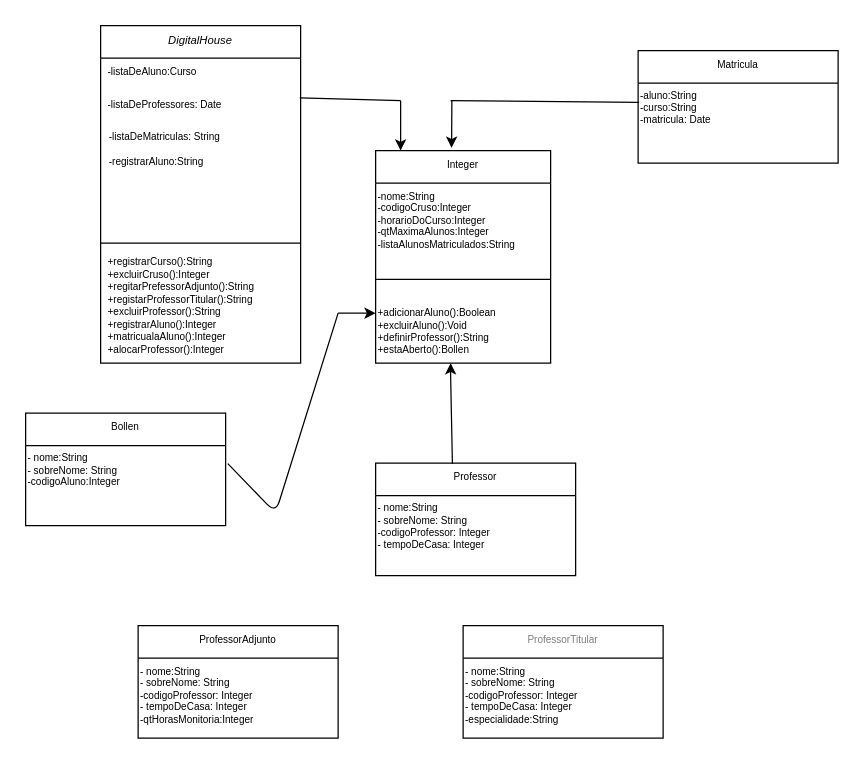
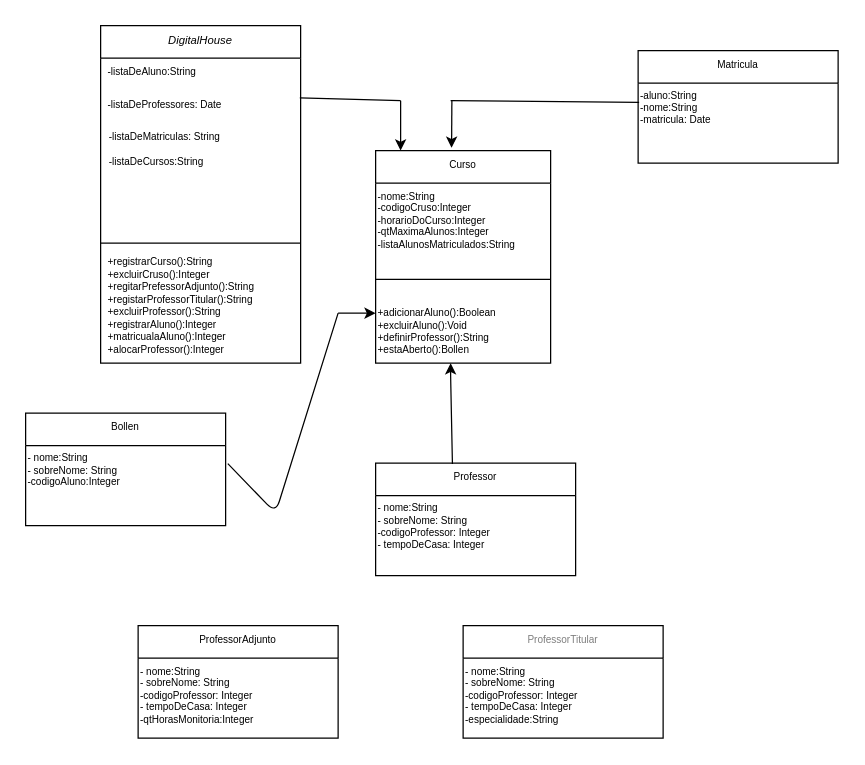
(156, 72) -> (157, 72)
(680, 108) -> (680, 108)
(172, 137) -> (172, 137)
(463, 164) -> (463, 164)
